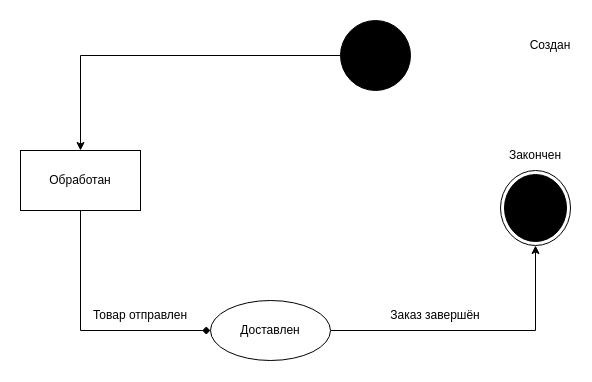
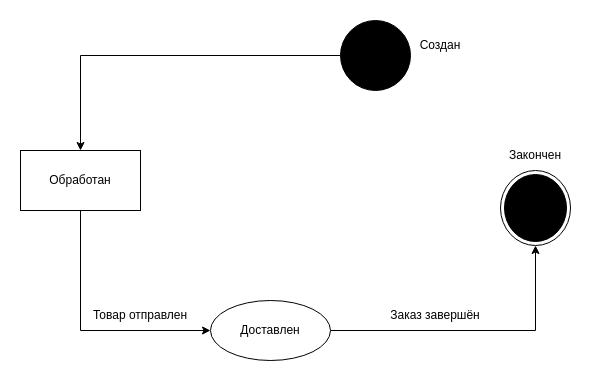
(551, 46) -> (441, 46)
(202, 331) -> (202, 331)
